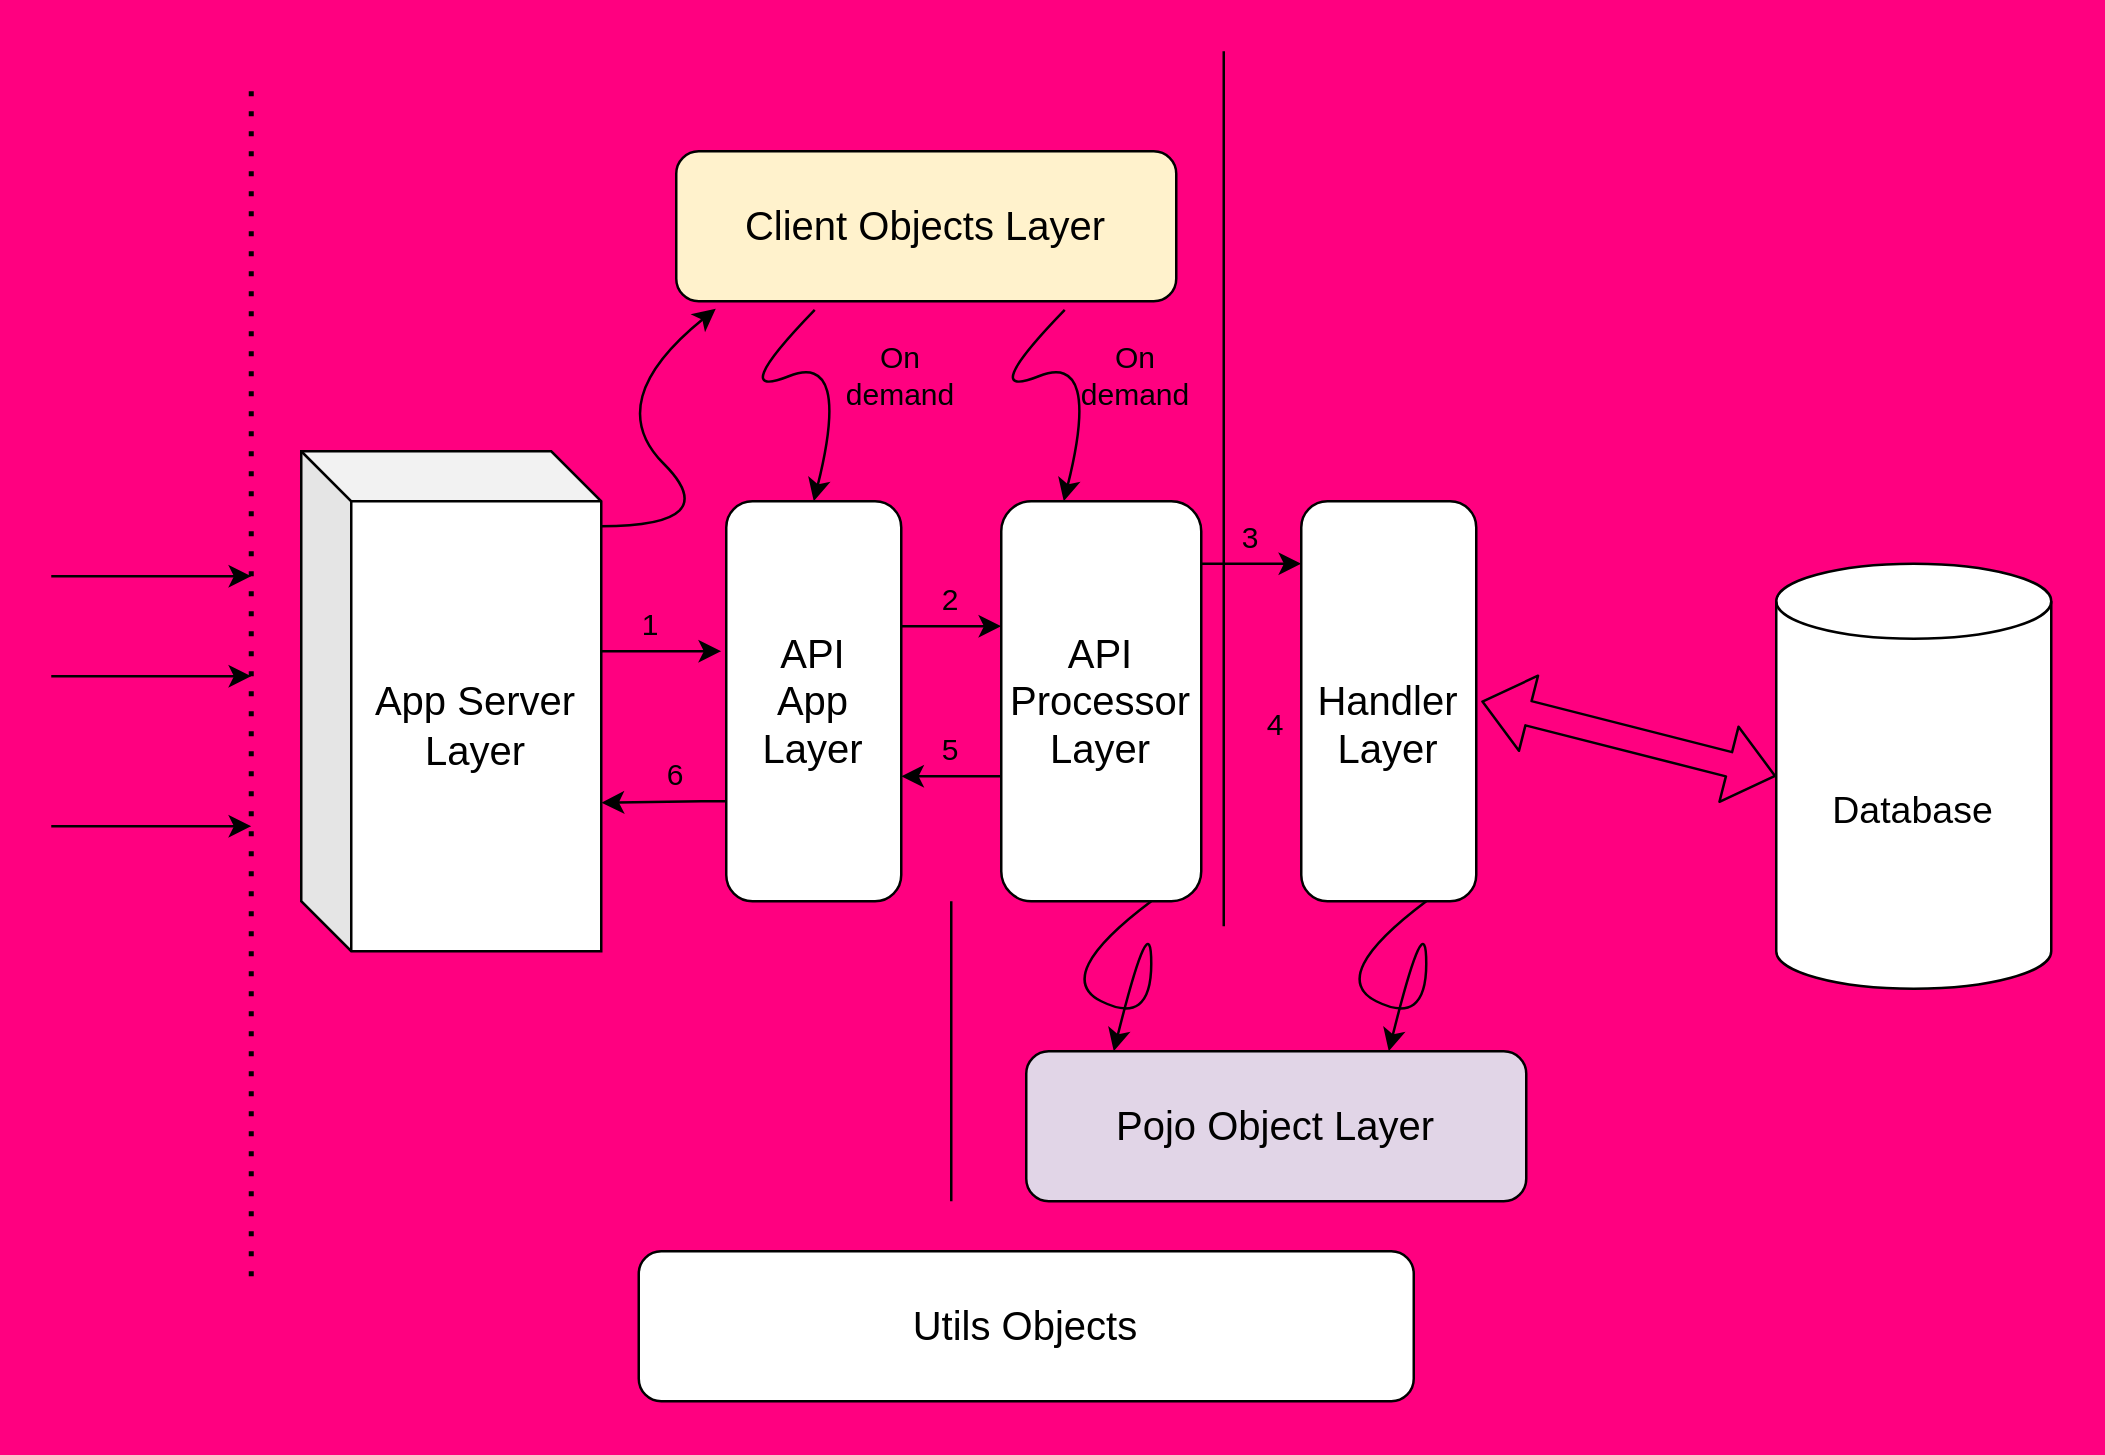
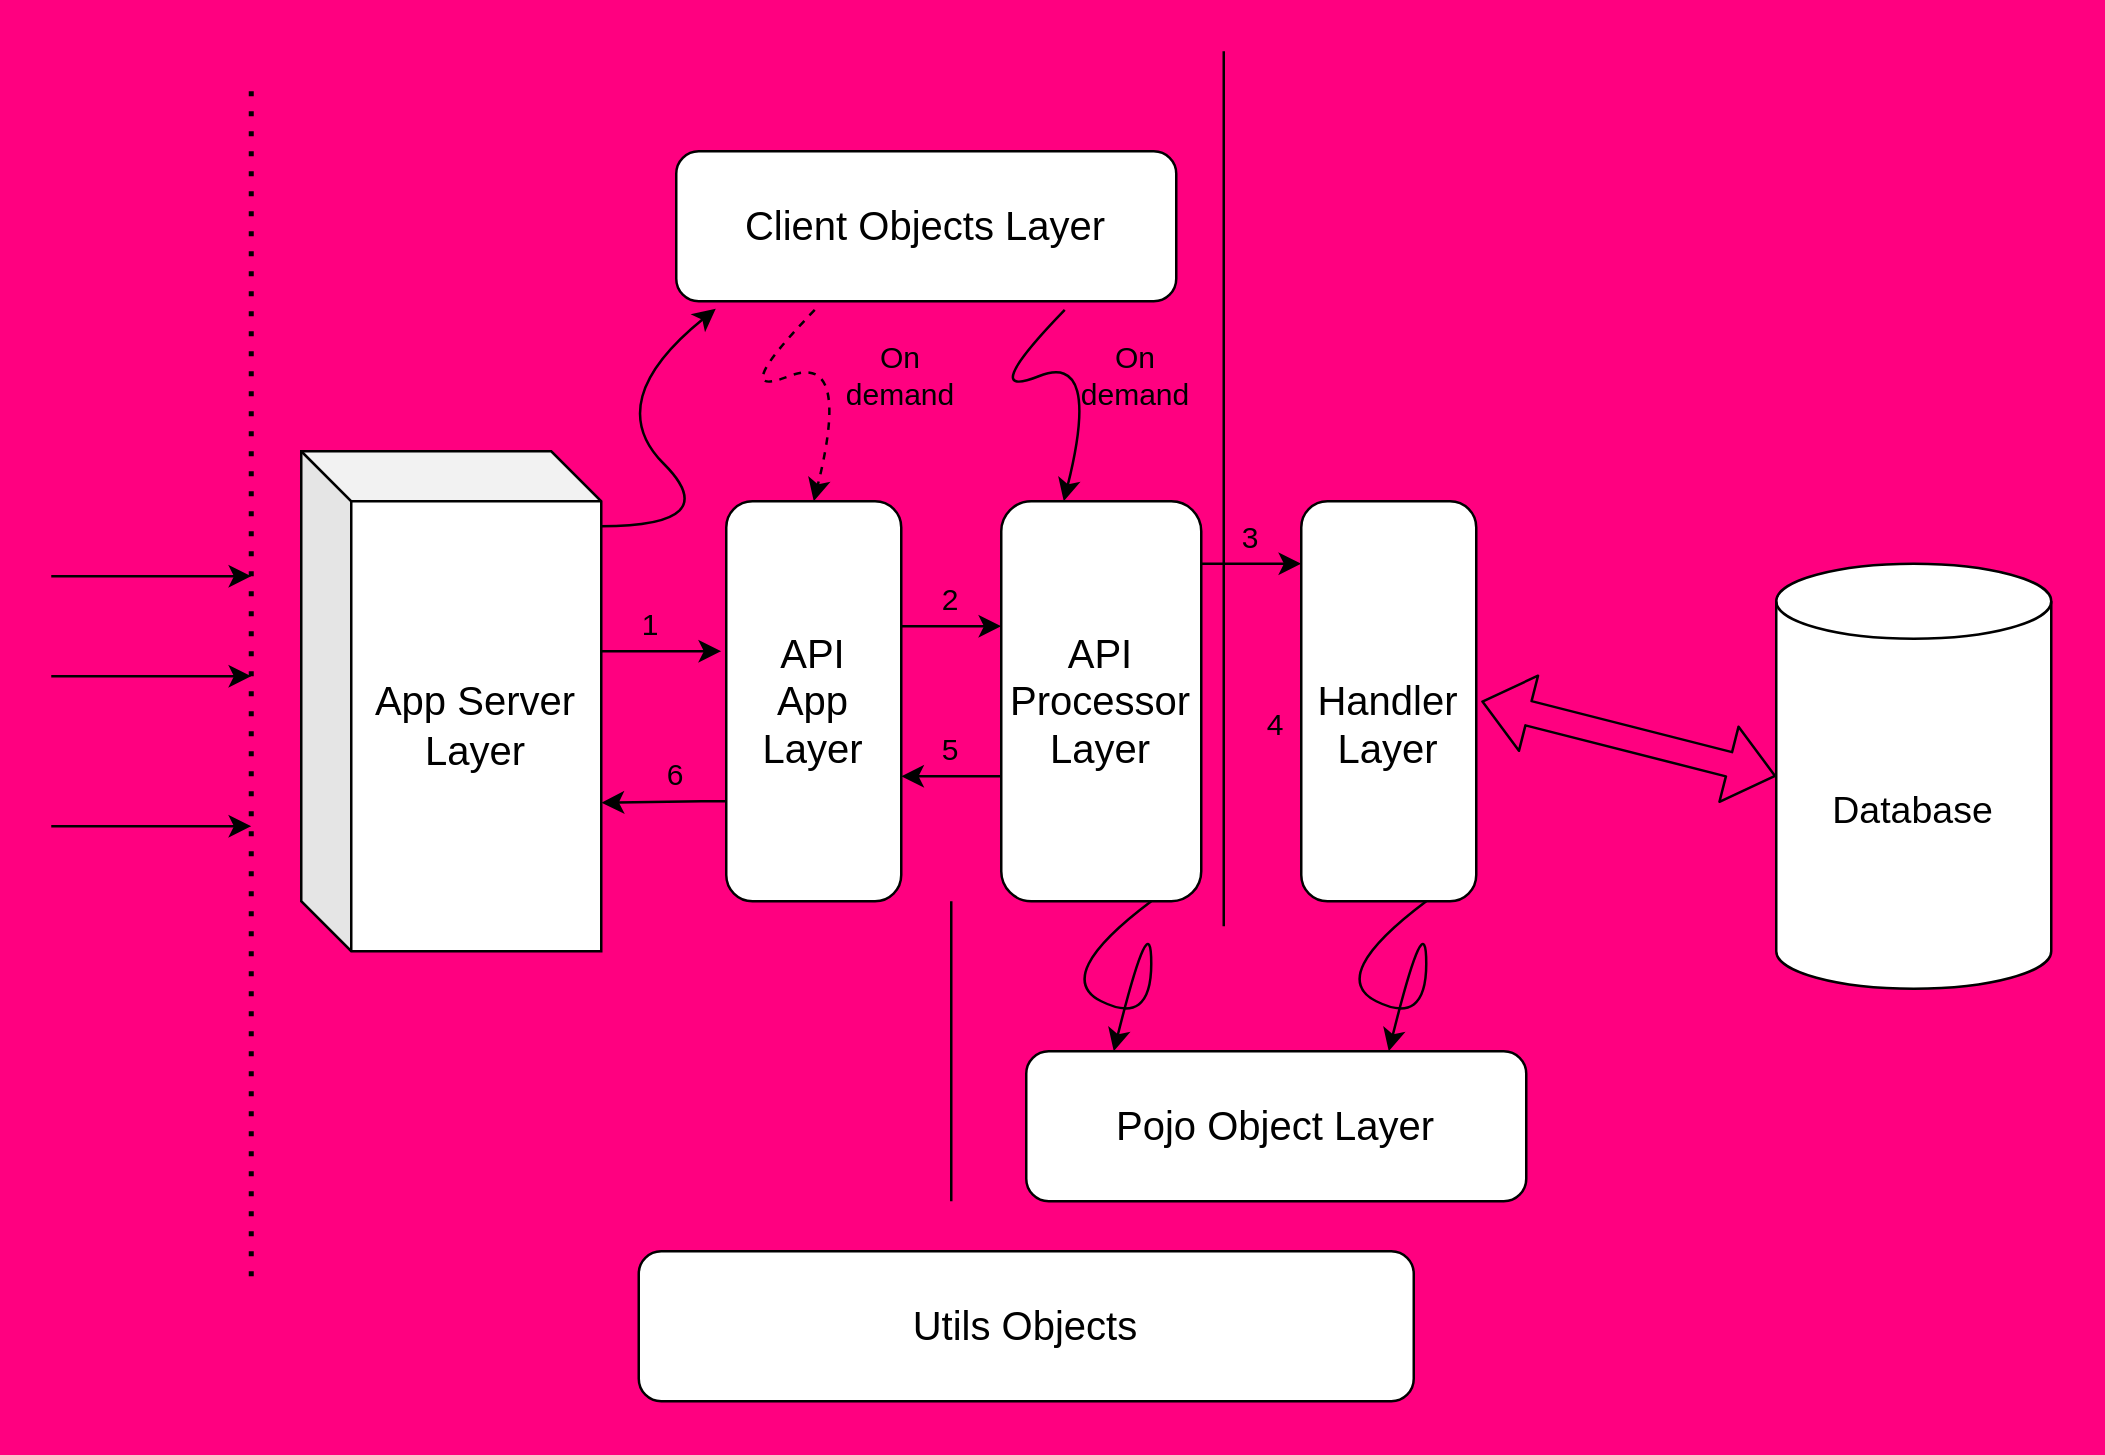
(926, 226) -> (926, 226)
(805, 373) -> (805, 373)
(1276, 1126) -> (1276, 1126)
